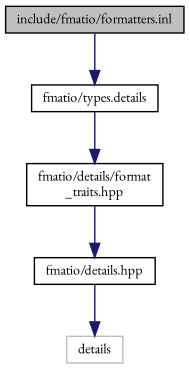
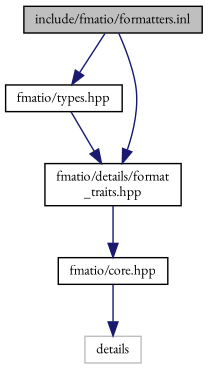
none -> (136, 91)
(95, 98) -> (64, 98)
(95, 271) -> (113, 271)
